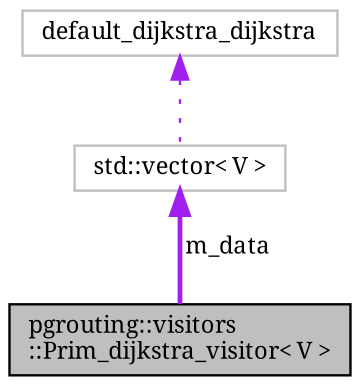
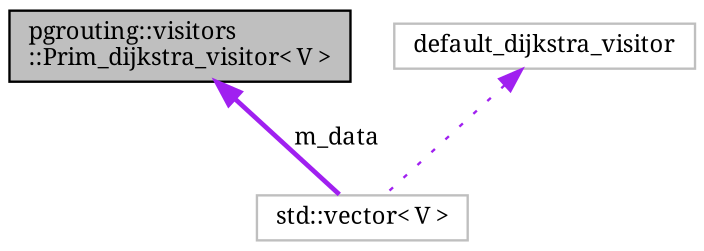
(180, 33) -> (545, 46)
(180, 260) -> (287, 147)
